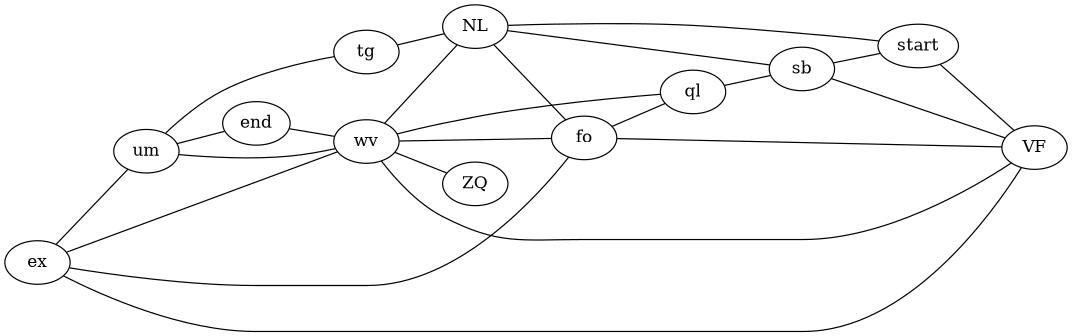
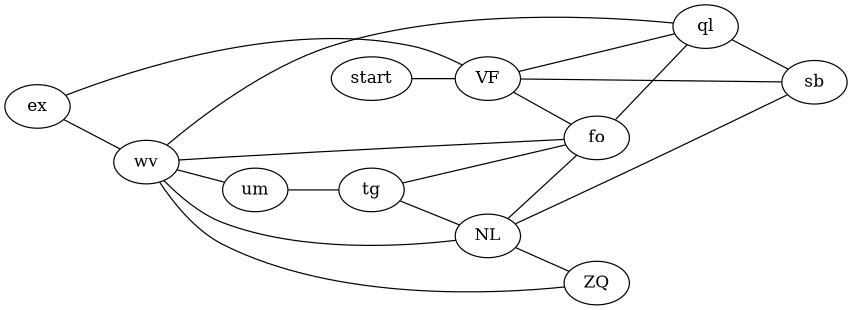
(694, 25) -> (542, 260)
(857, 58) -> none
(256, 123) -> none
(92, 207) -> none
(691, 240) -> (597, 53)
(341, 285) -> (484, 164)
